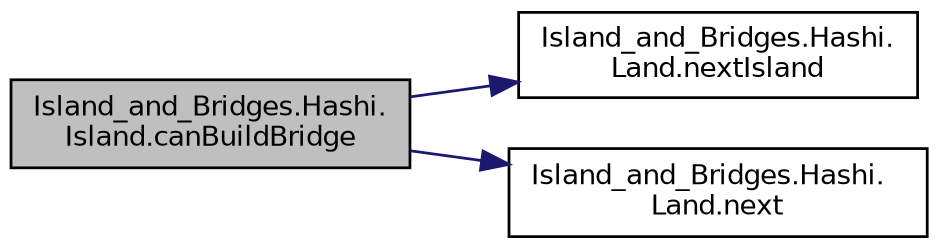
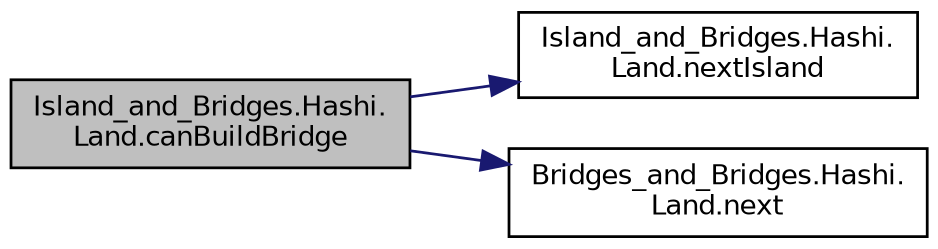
(210, 124) -> (210, 124)
(718, 193) -> (718, 193)
